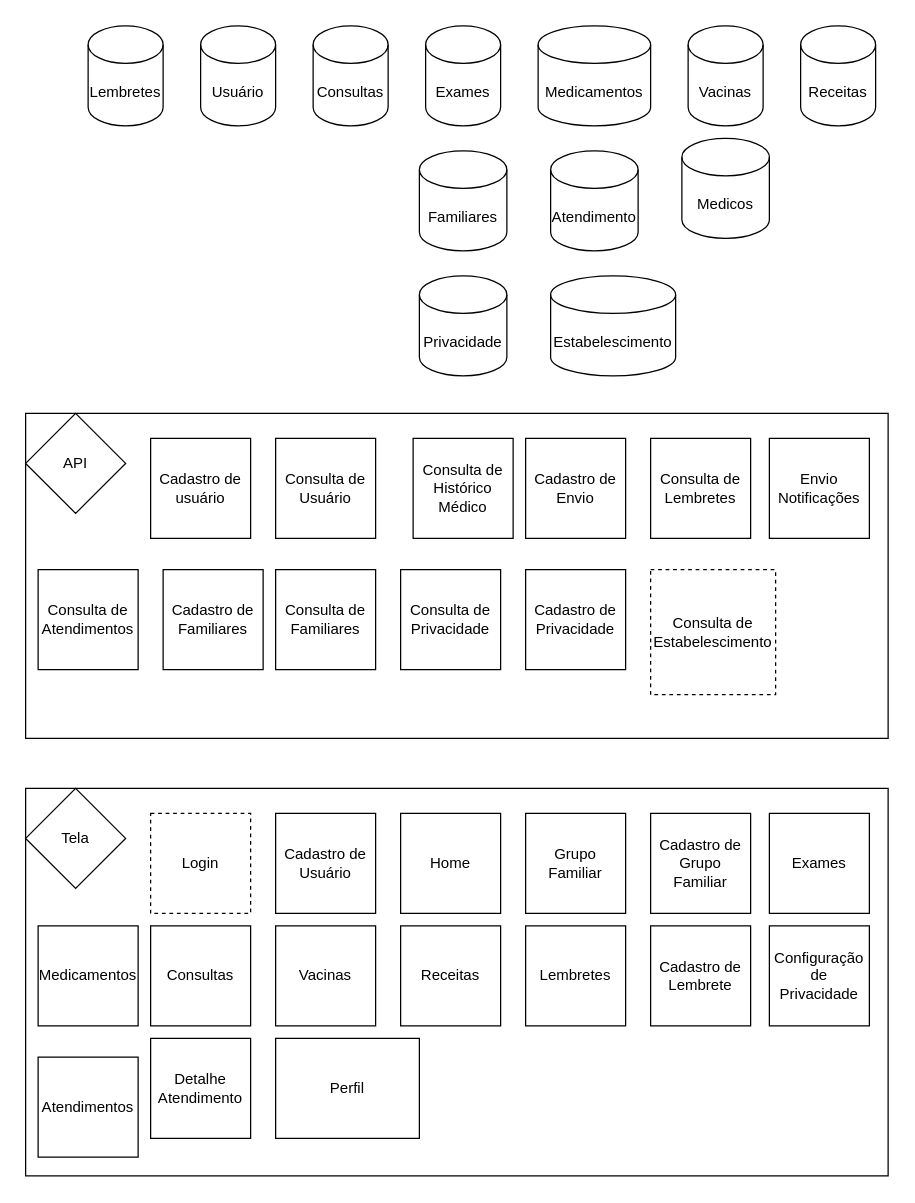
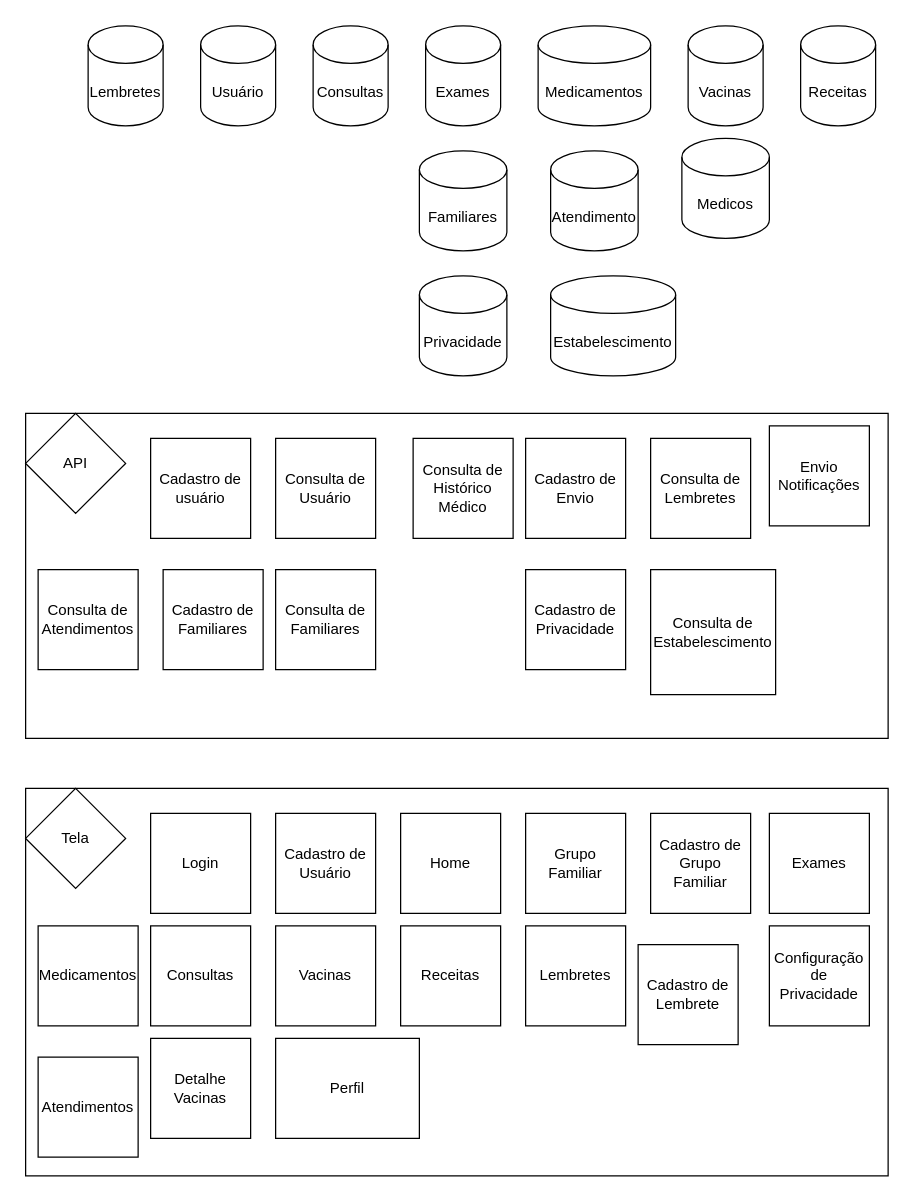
(819, 488) -> (819, 476)
(451, 619) -> none
(713, 632) -> (713, 632)
(201, 863) -> (201, 863)
(701, 976) -> (688, 994)
(201, 1088) -> (201, 1088)
